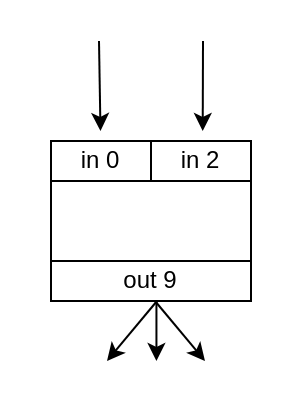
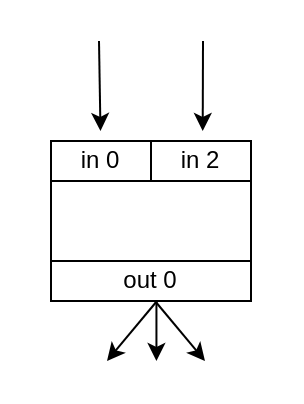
(151, 281) -> (151, 281)
